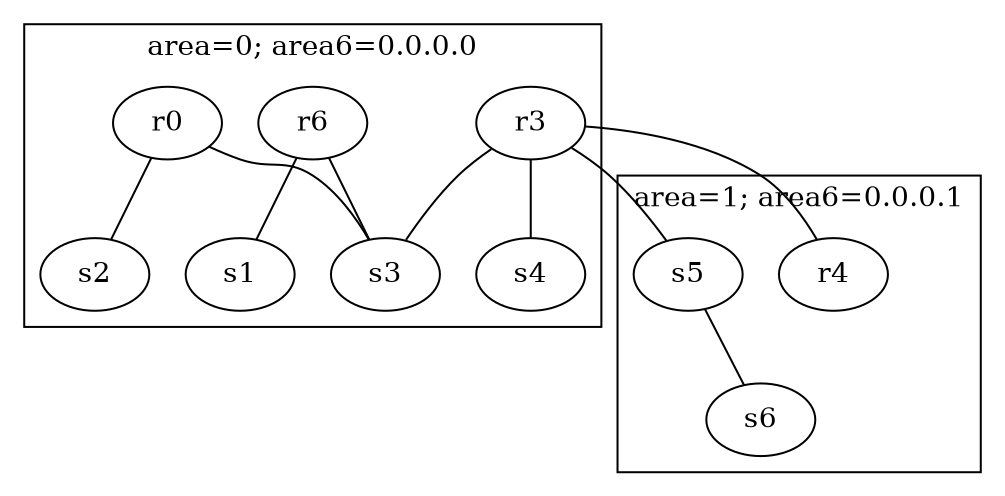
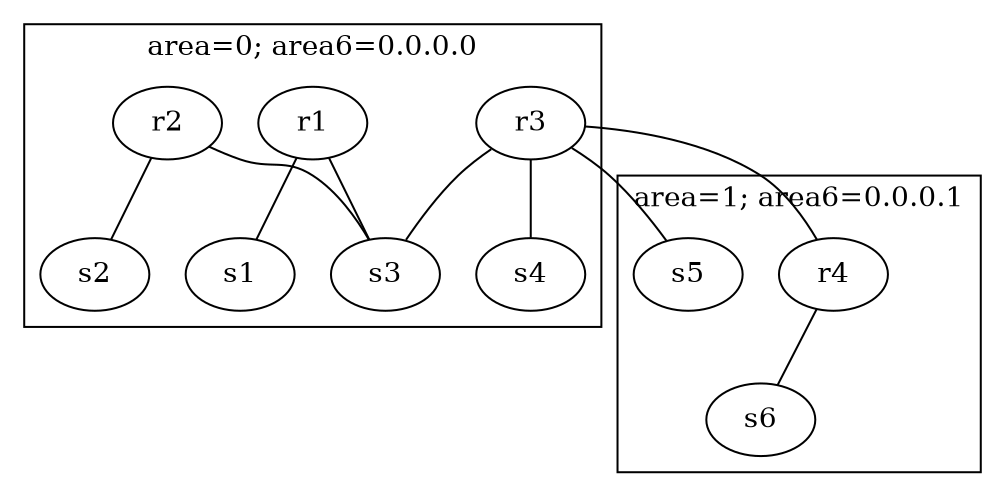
(167, 123) -> (167, 123)
(313, 123) -> (313, 123)
(725, 347) -> (797, 347)
